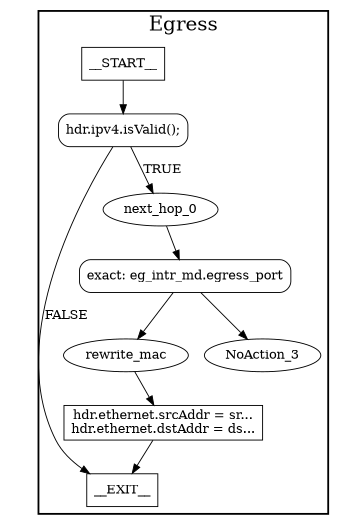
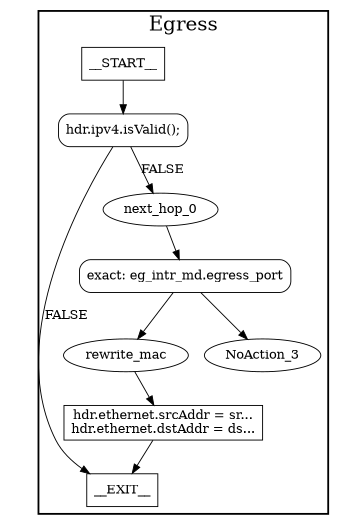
(163, 170) -> (163, 170)
